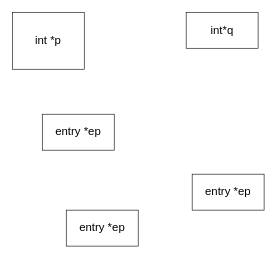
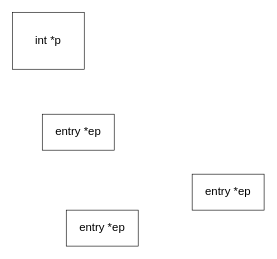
(222, 30) -> none
